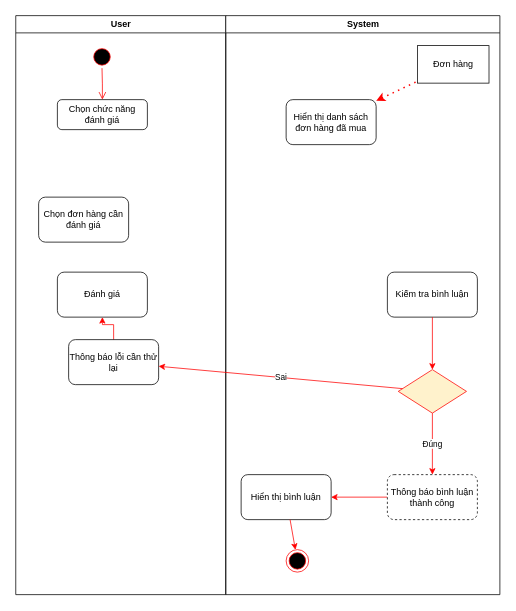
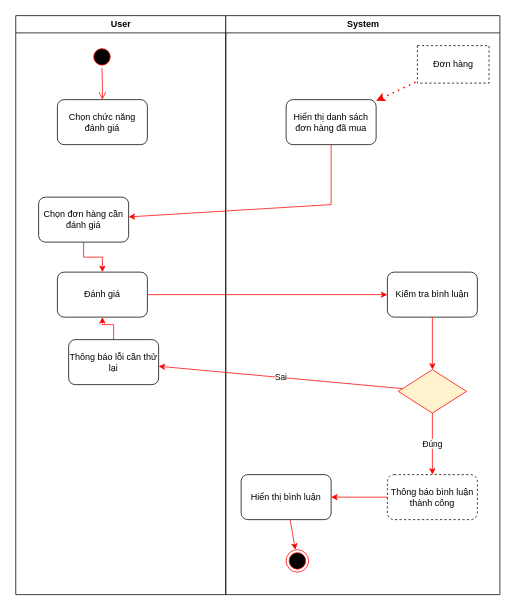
(453, 64) -> (453, 64)
(102, 114) -> (102, 122)
none -> (233, 210)
none -> (84, 250)
none -> (264, 294)
